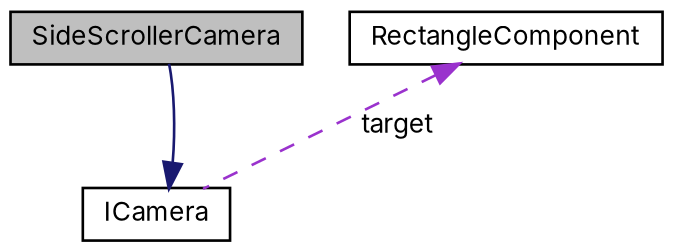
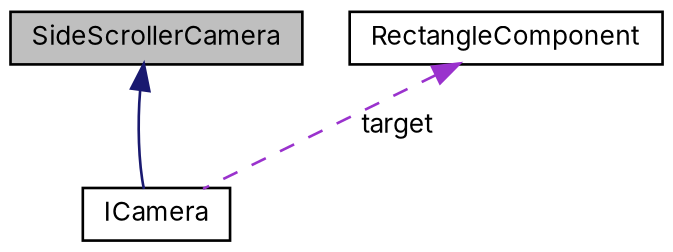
(174, 113) -> (139, 140)
